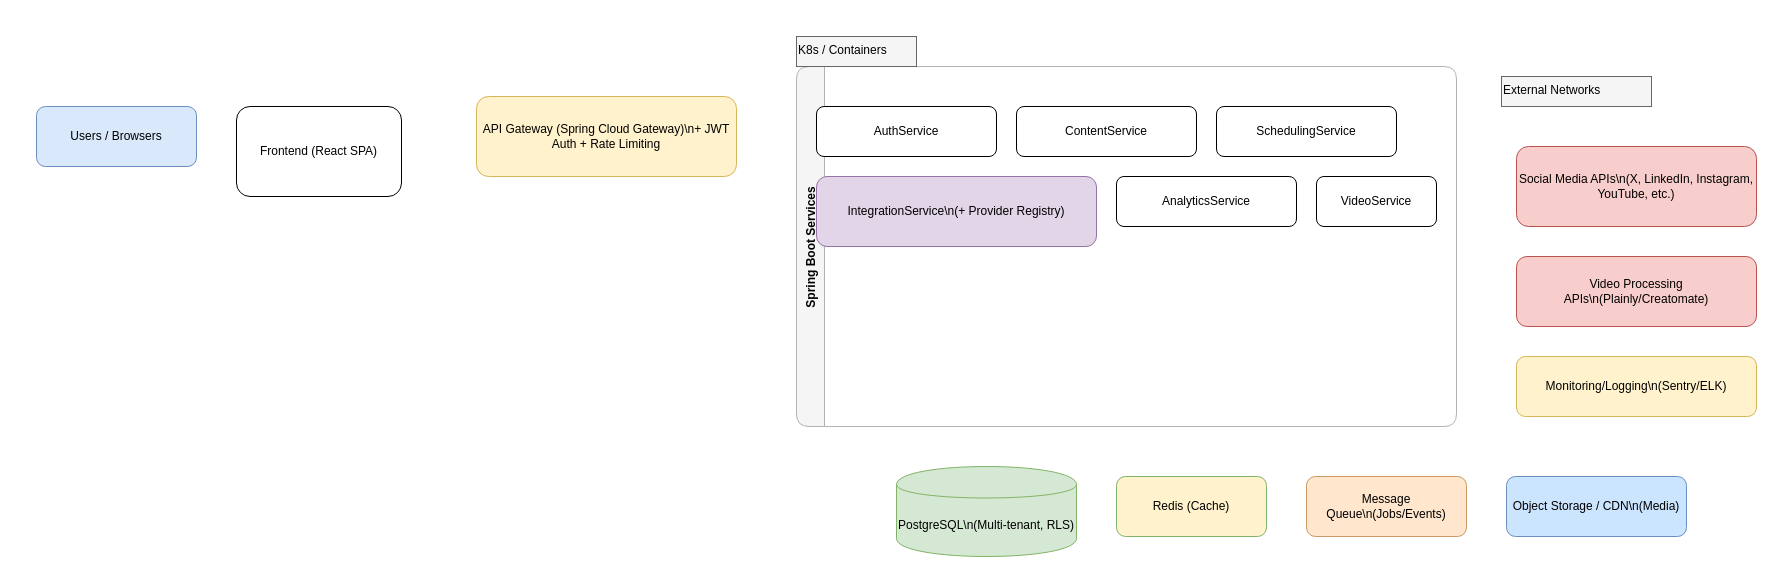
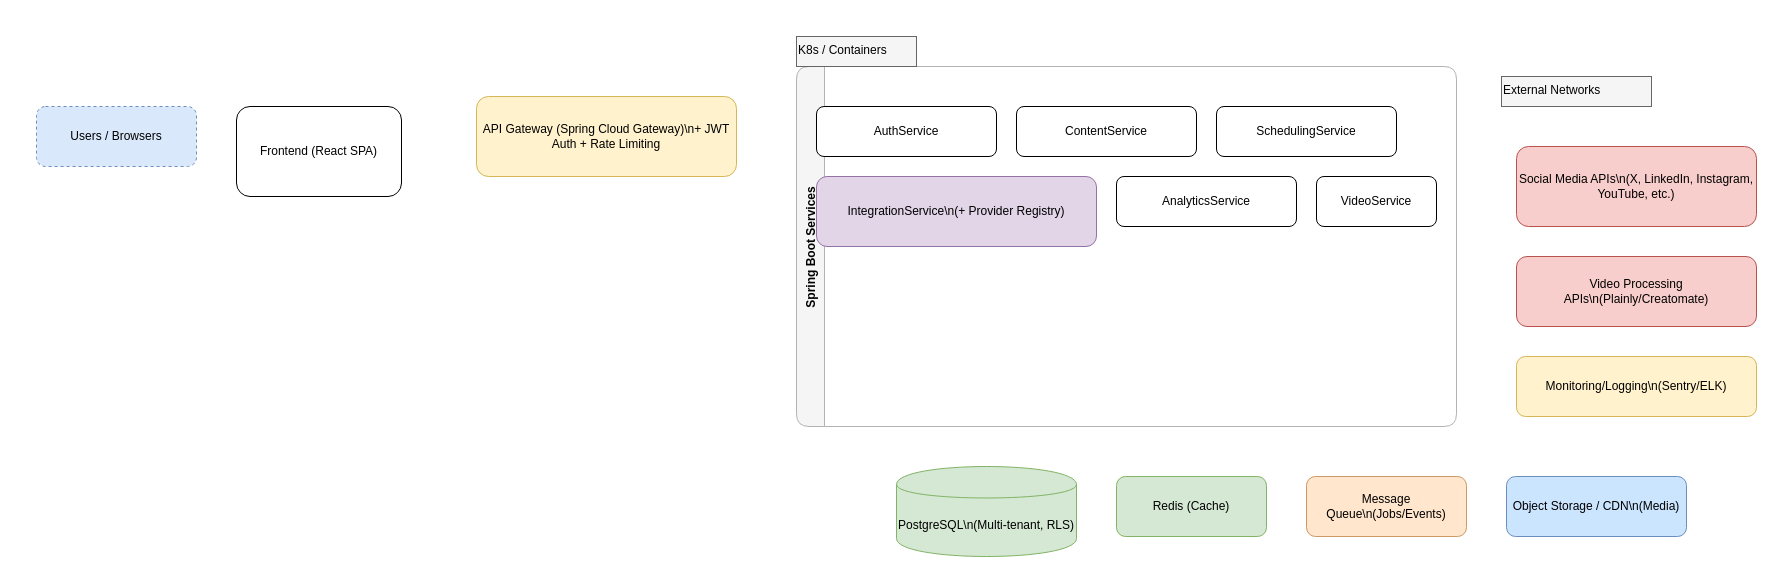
(117, 137) -> (117, 137)
(1192, 507) -> (1192, 507)
